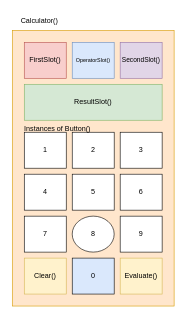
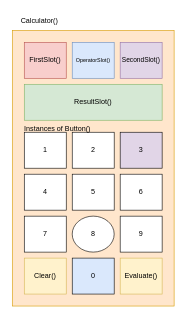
(141, 150) -> (141, 150)
